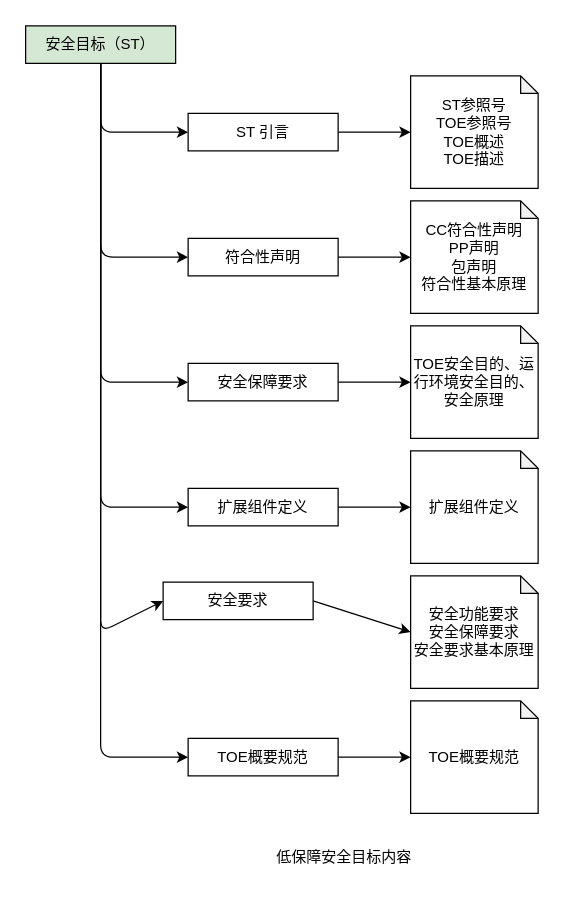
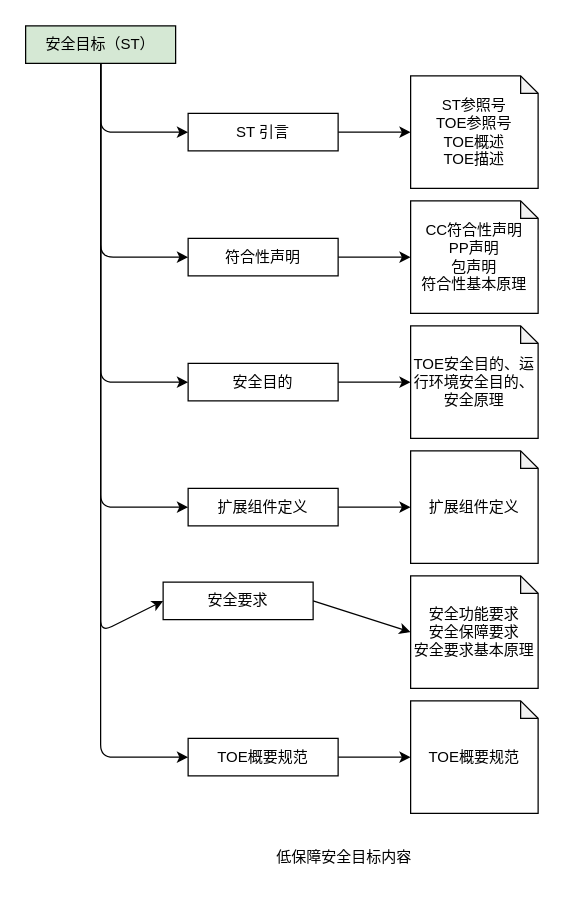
(263, 382) -> (263, 382)
